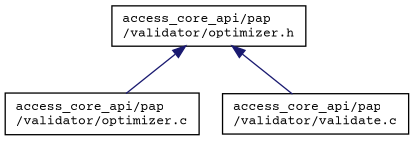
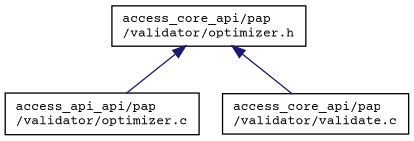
(102, 114) -> (102, 114)
